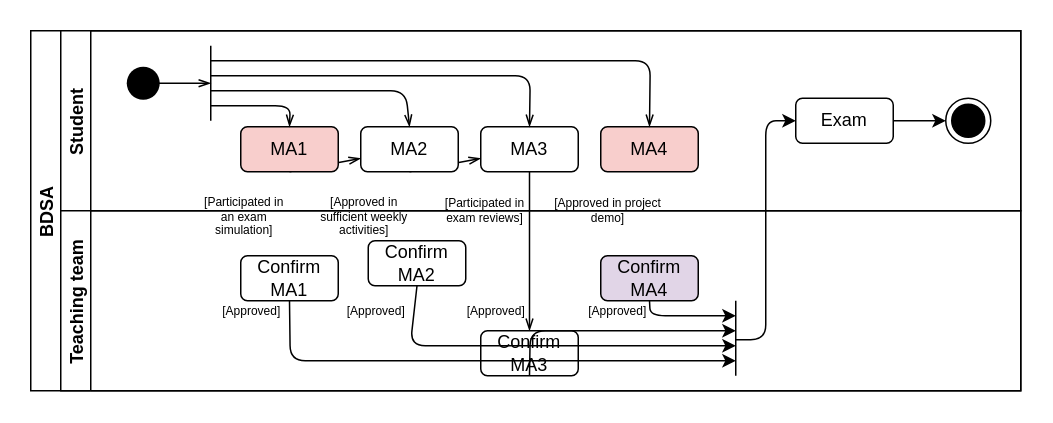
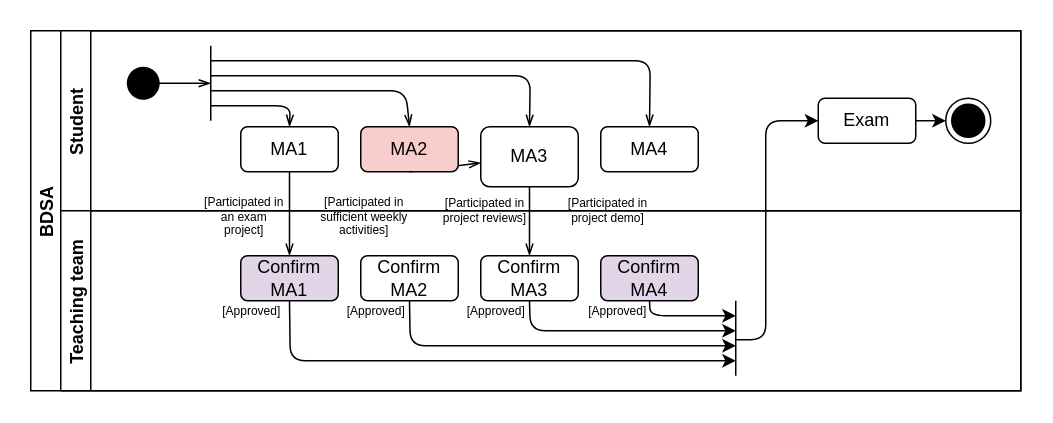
(845, 121) -> (867, 121)
(290, 149) -> (290, 149)
(410, 149) -> (410, 149)
(530, 149) -> (530, 157)
(650, 149) -> (650, 149)
(347, 161) -> (290, 213)
(485, 211) -> (485, 211)
(608, 211) -> (608, 211)
(245, 217) -> (245, 217)
(365, 217) -> (365, 217)
(417, 263) -> (410, 278)
(290, 278) -> (290, 278)
(530, 353) -> (530, 278)
